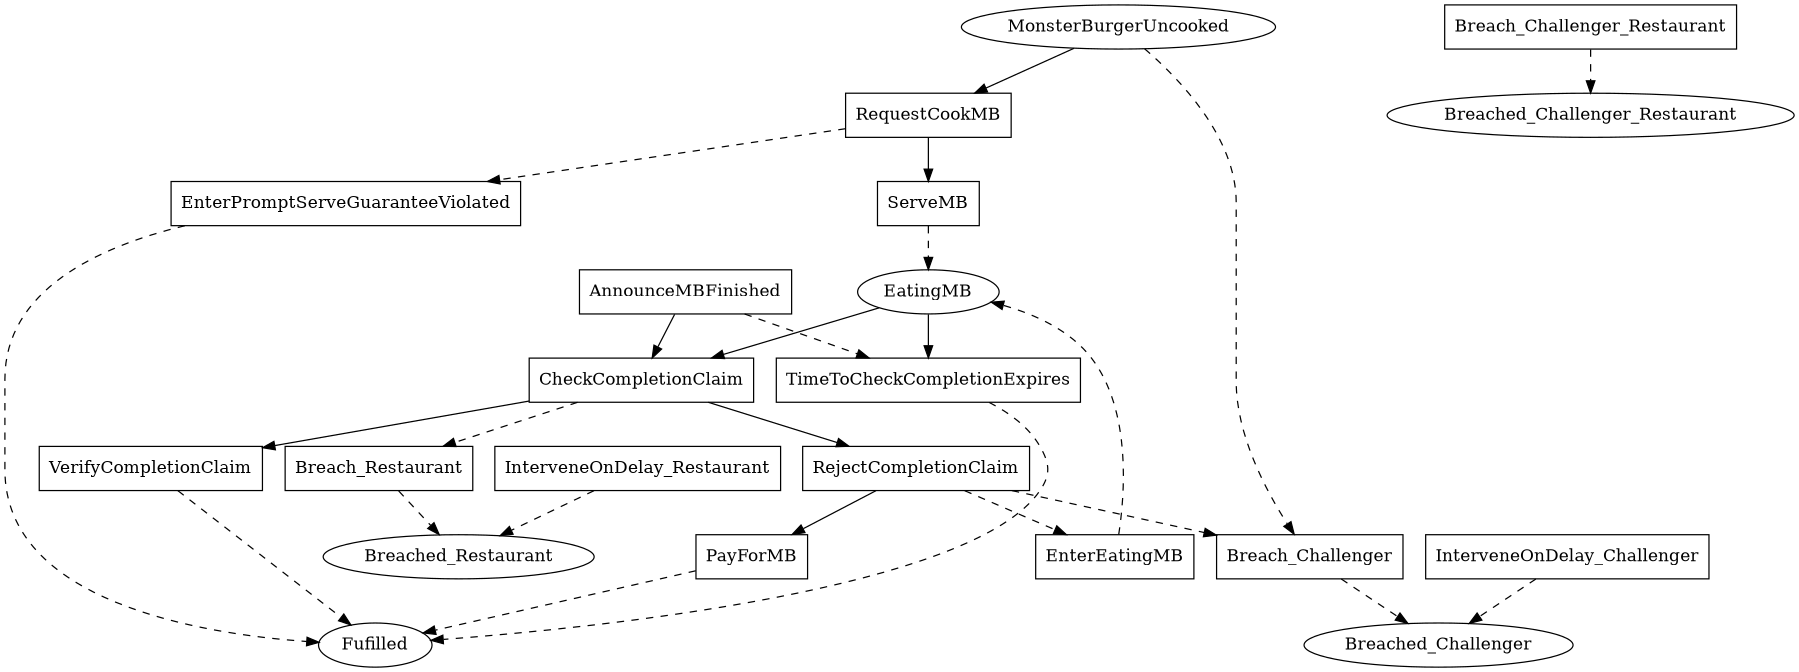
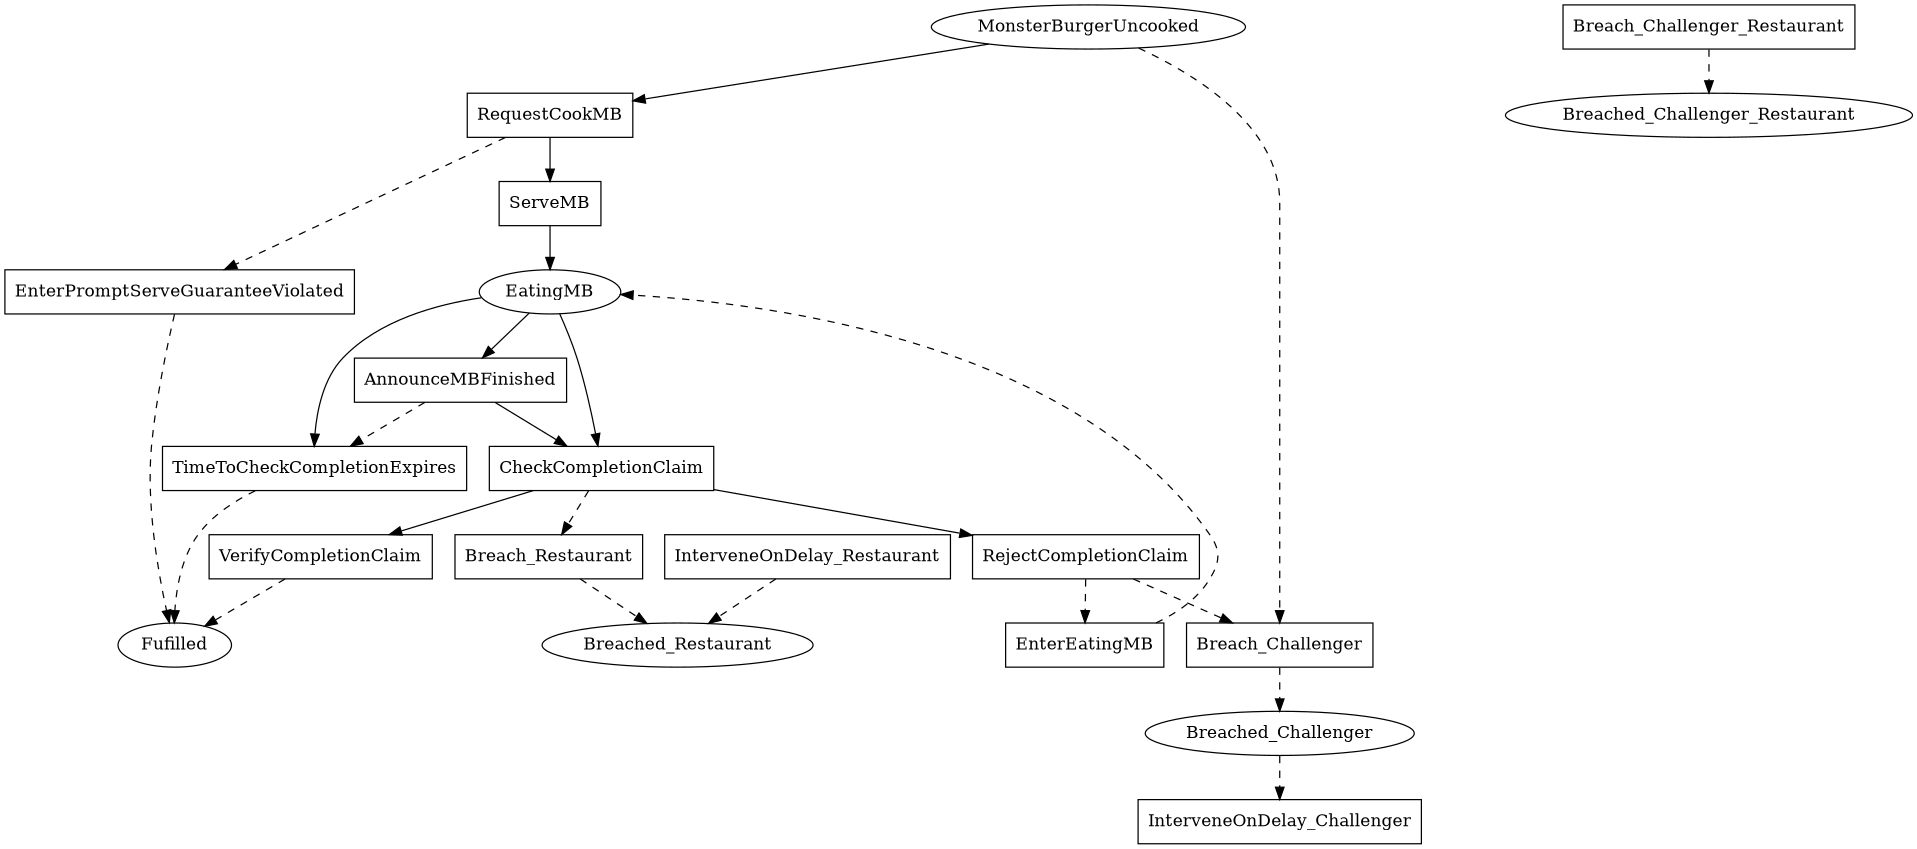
(928, 242) -> (550, 242)
none -> (510, 331)
(752, 557) -> none
(1508, 598) -> (1280, 772)
